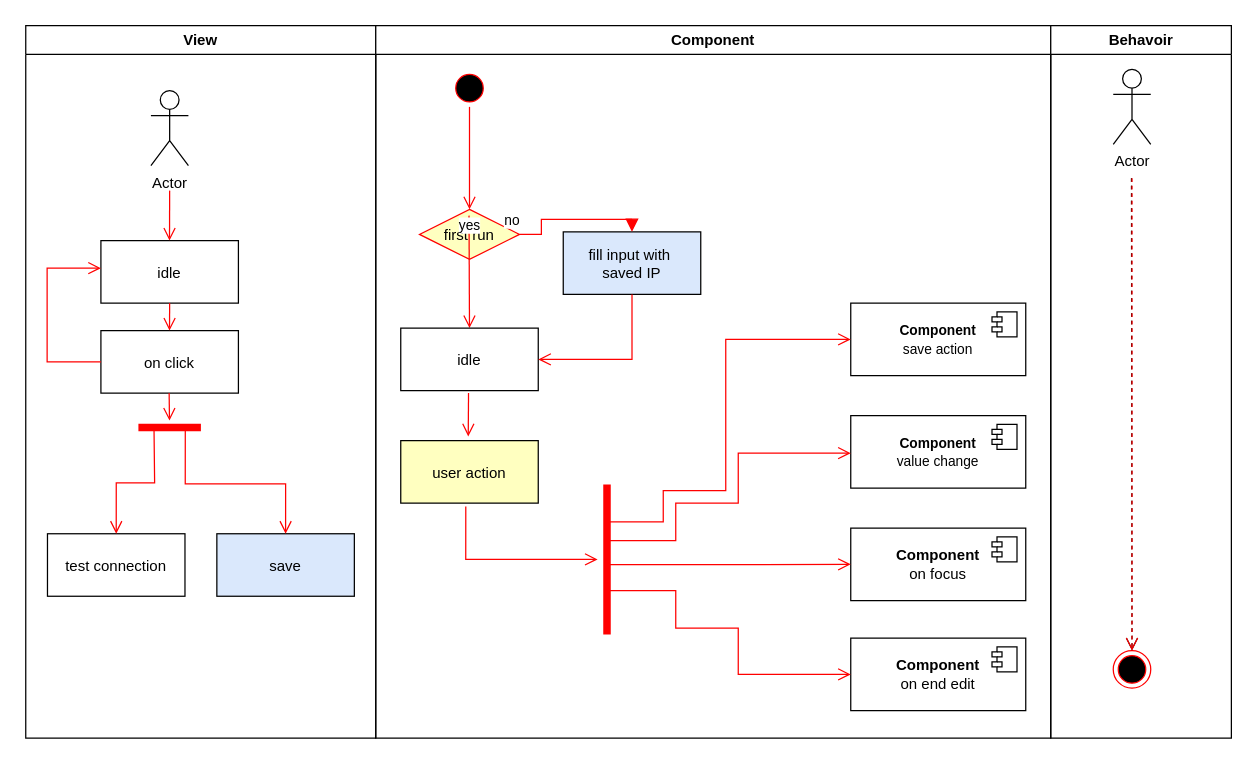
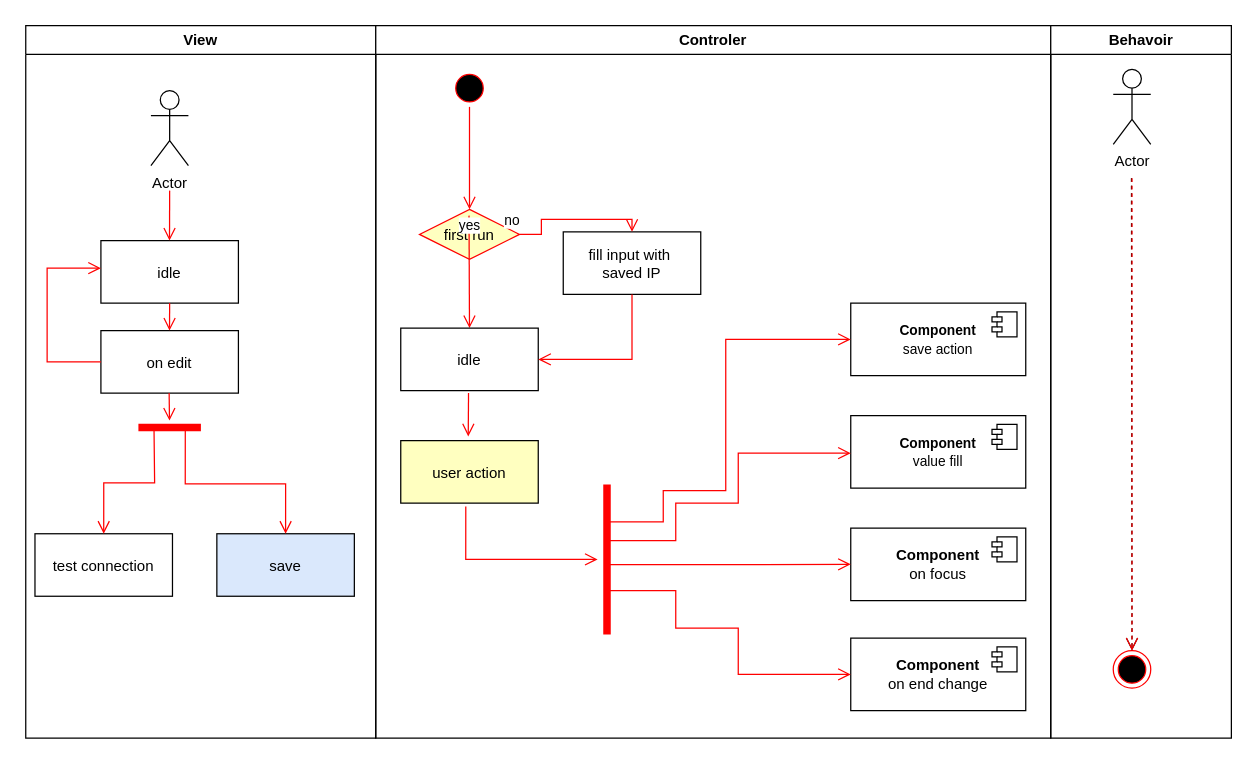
(713, 41) -> (713, 41)
(629, 219) -> (632, 219)
(632, 263) -> (632, 263)
(169, 363) -> (169, 363)
(938, 452) -> (938, 452)
(116, 565) -> (104, 565)
(938, 674) -> (938, 674)
